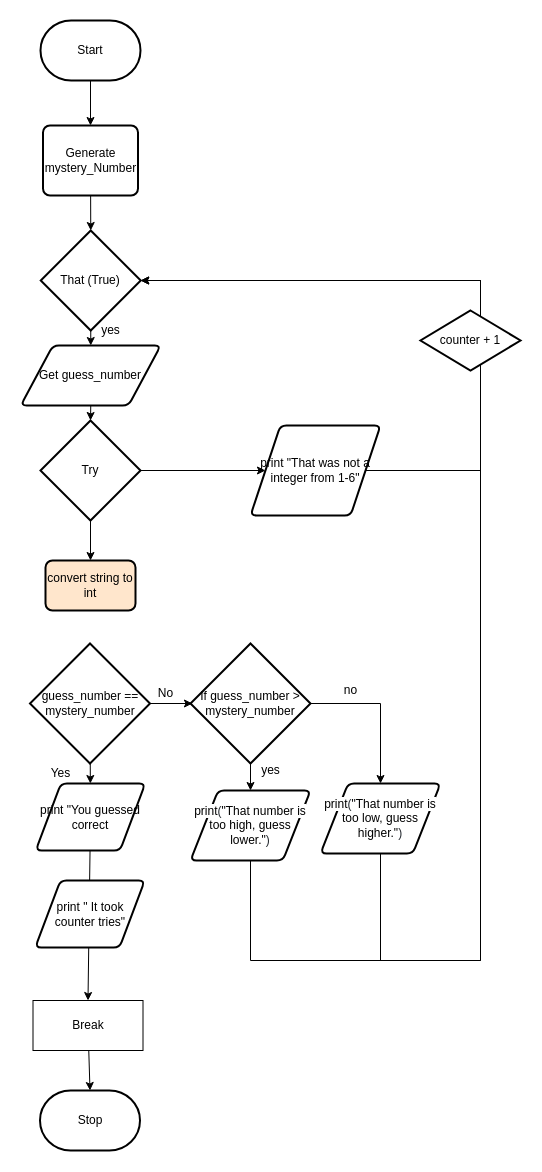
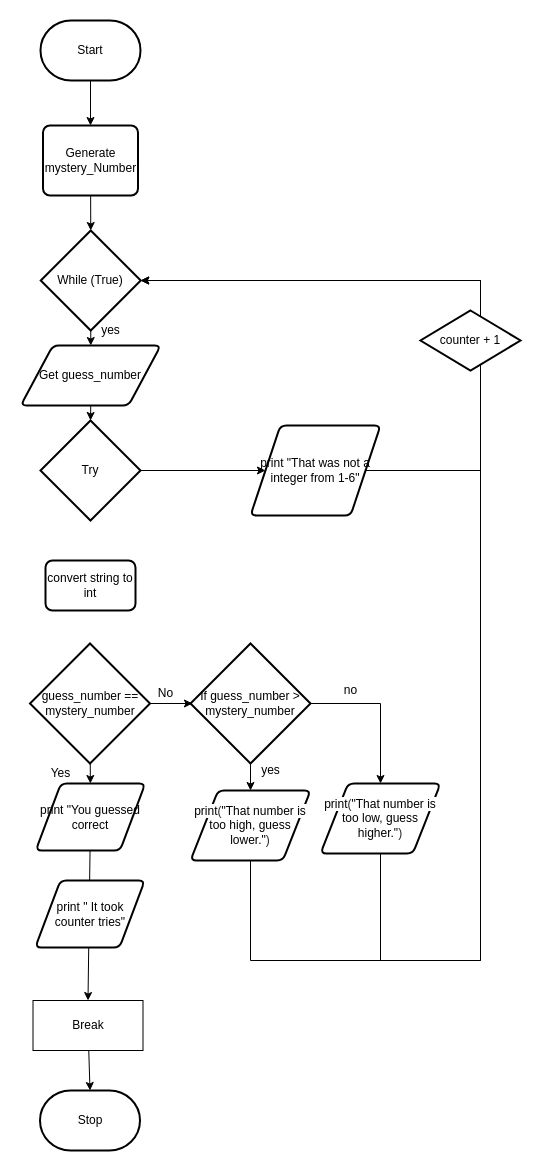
(91, 281) -> (91, 281)
(91, 537) -> none
(91, 586) -> (91, 586)
